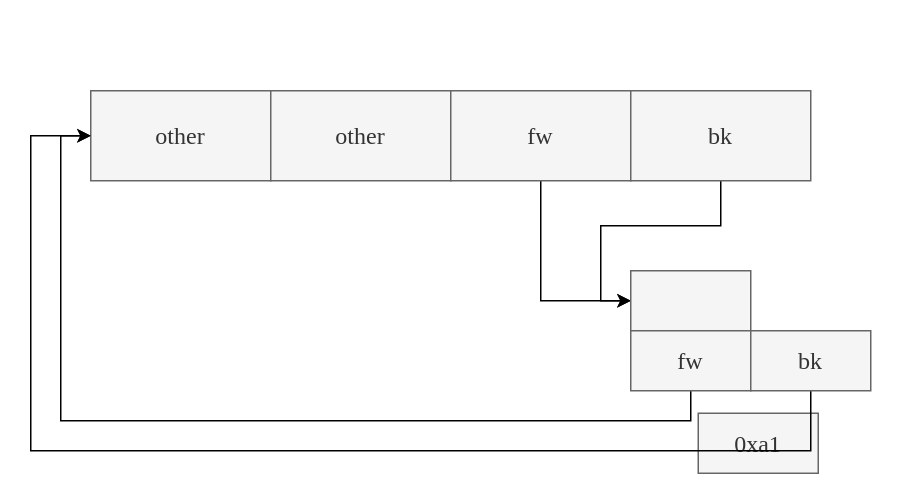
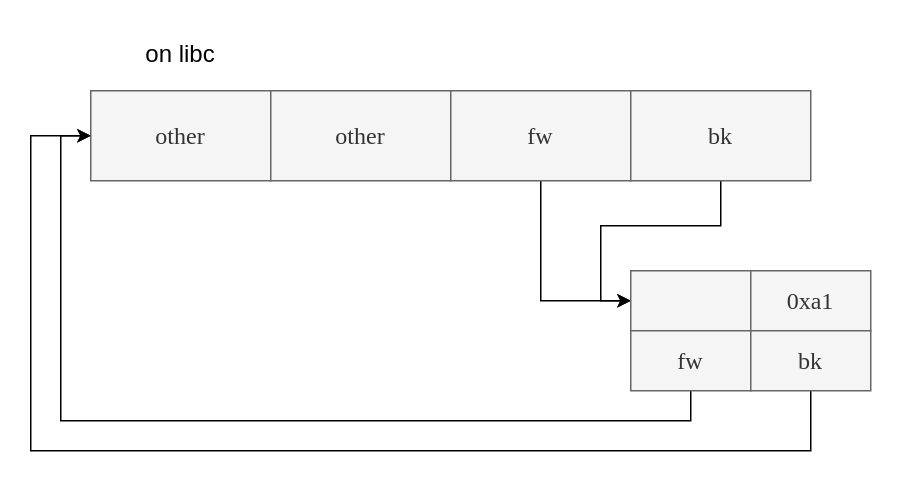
none -> (181, 53)
(758, 443) -> (811, 301)
